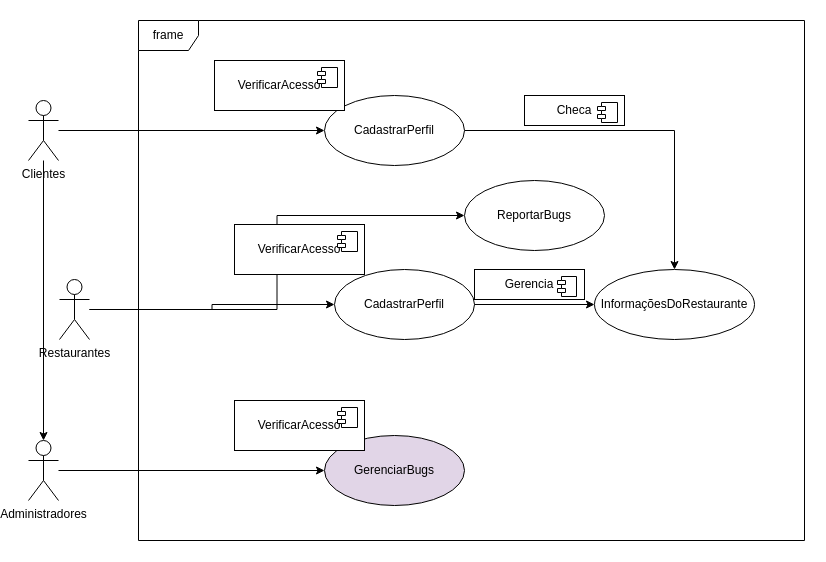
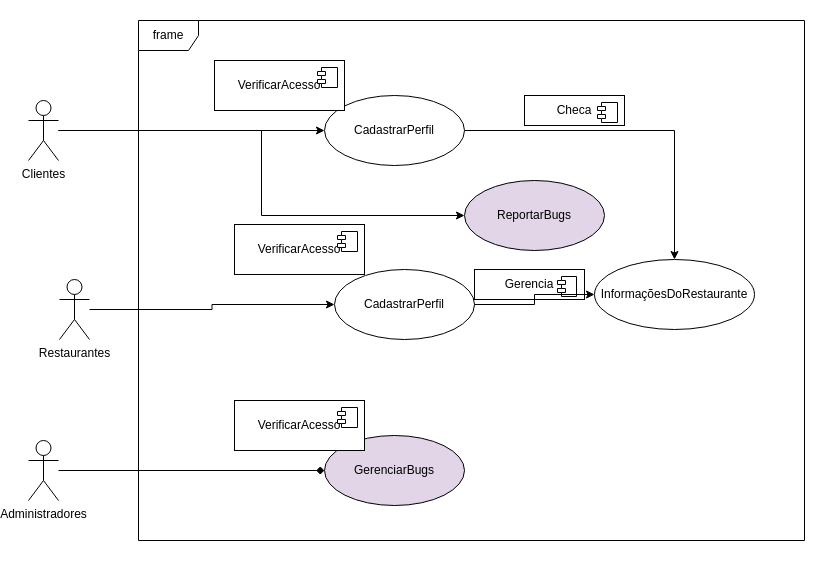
(535, 216) -> (535, 216)
(44, 297) -> (262, 180)
(675, 305) -> (675, 295)
(263, 310) -> none
(316, 471) -> (316, 471)
